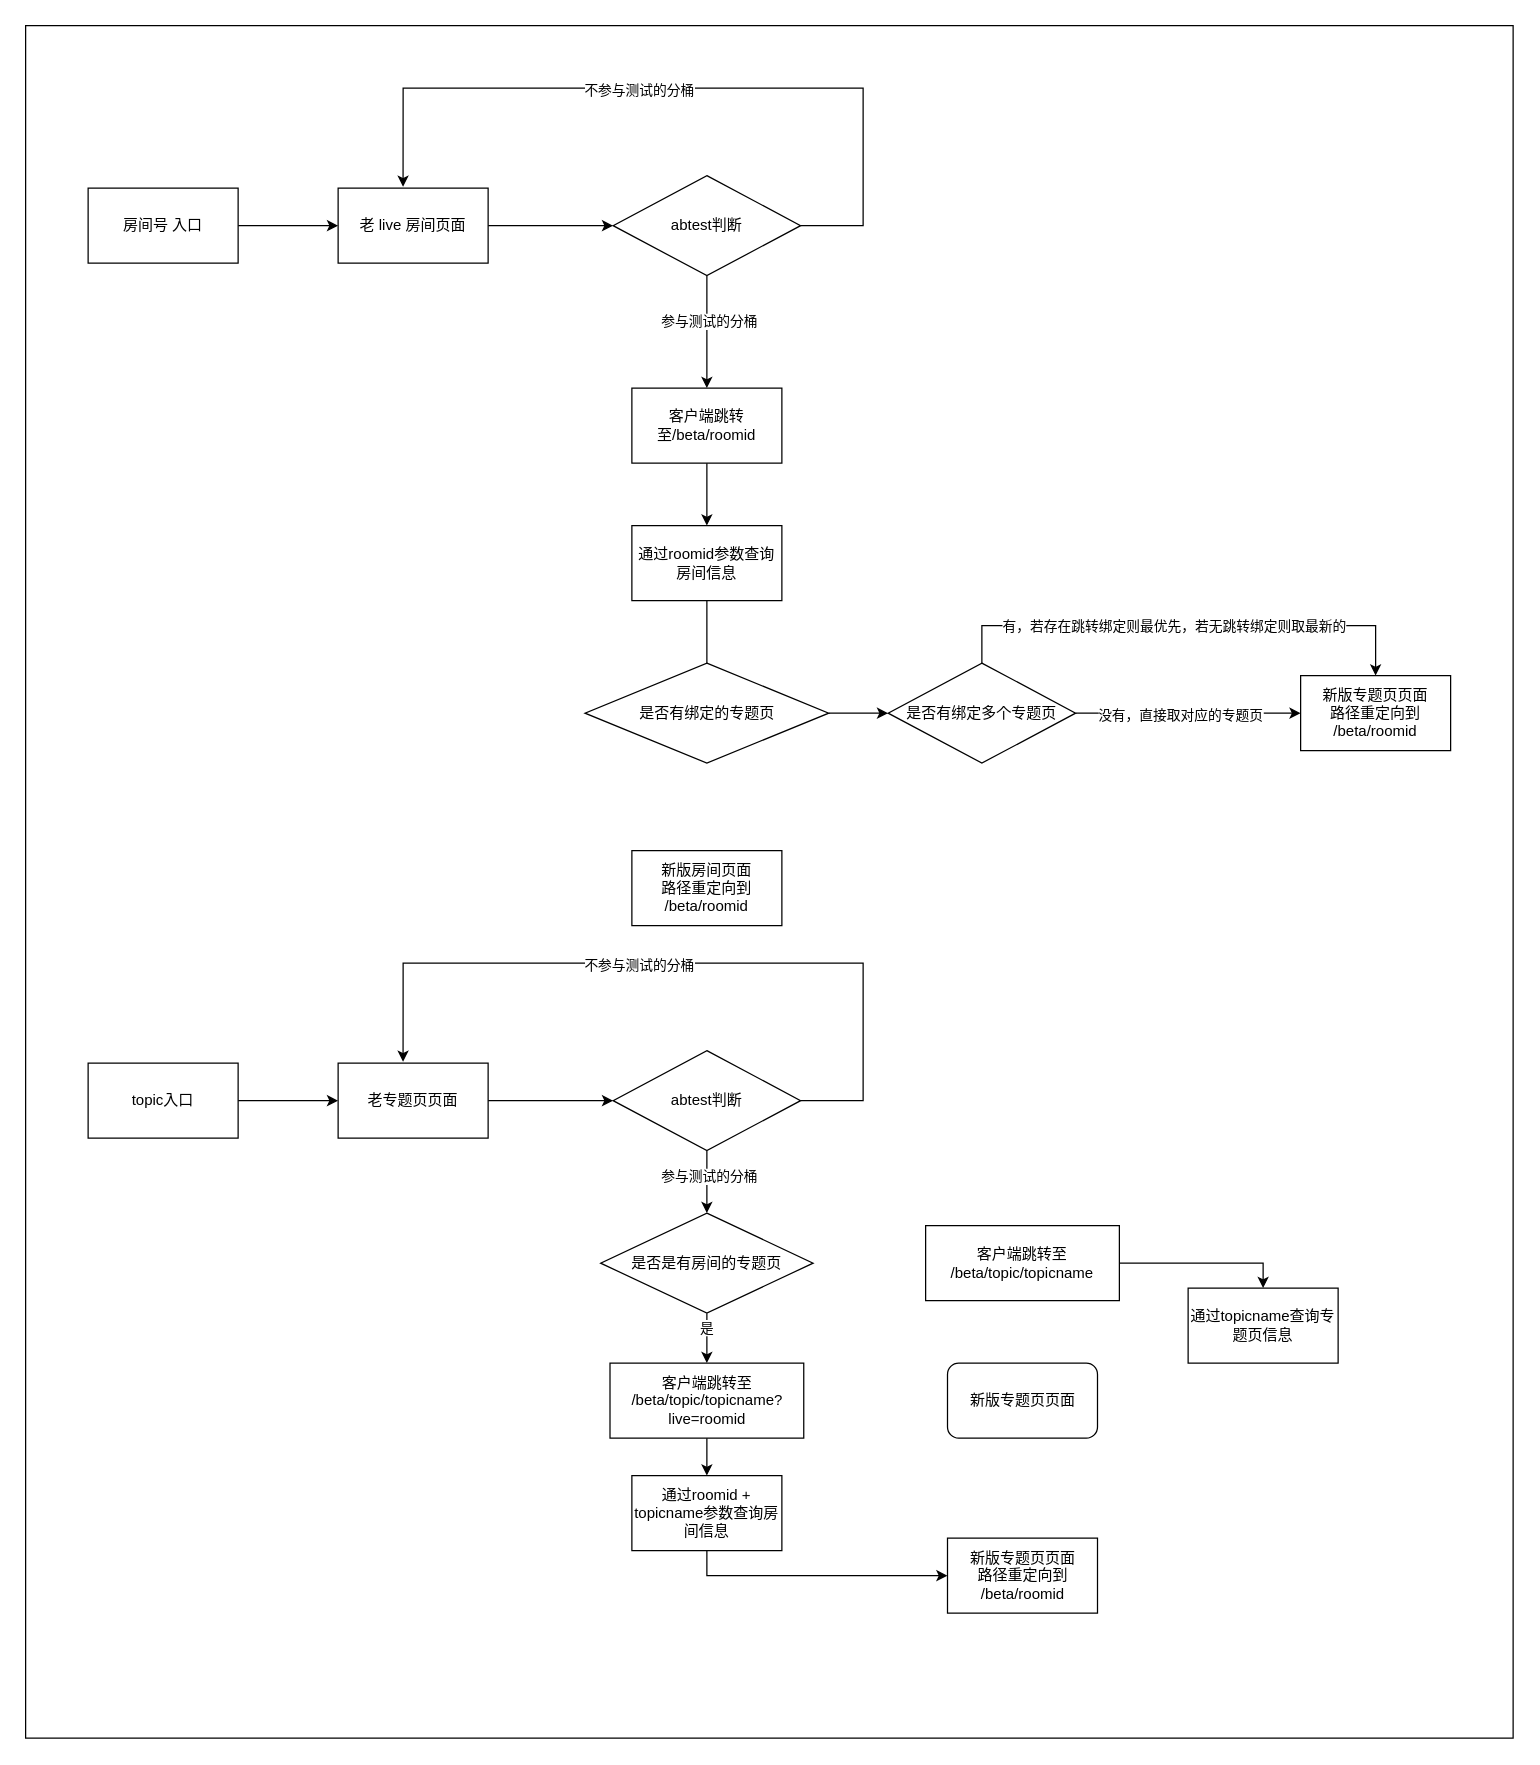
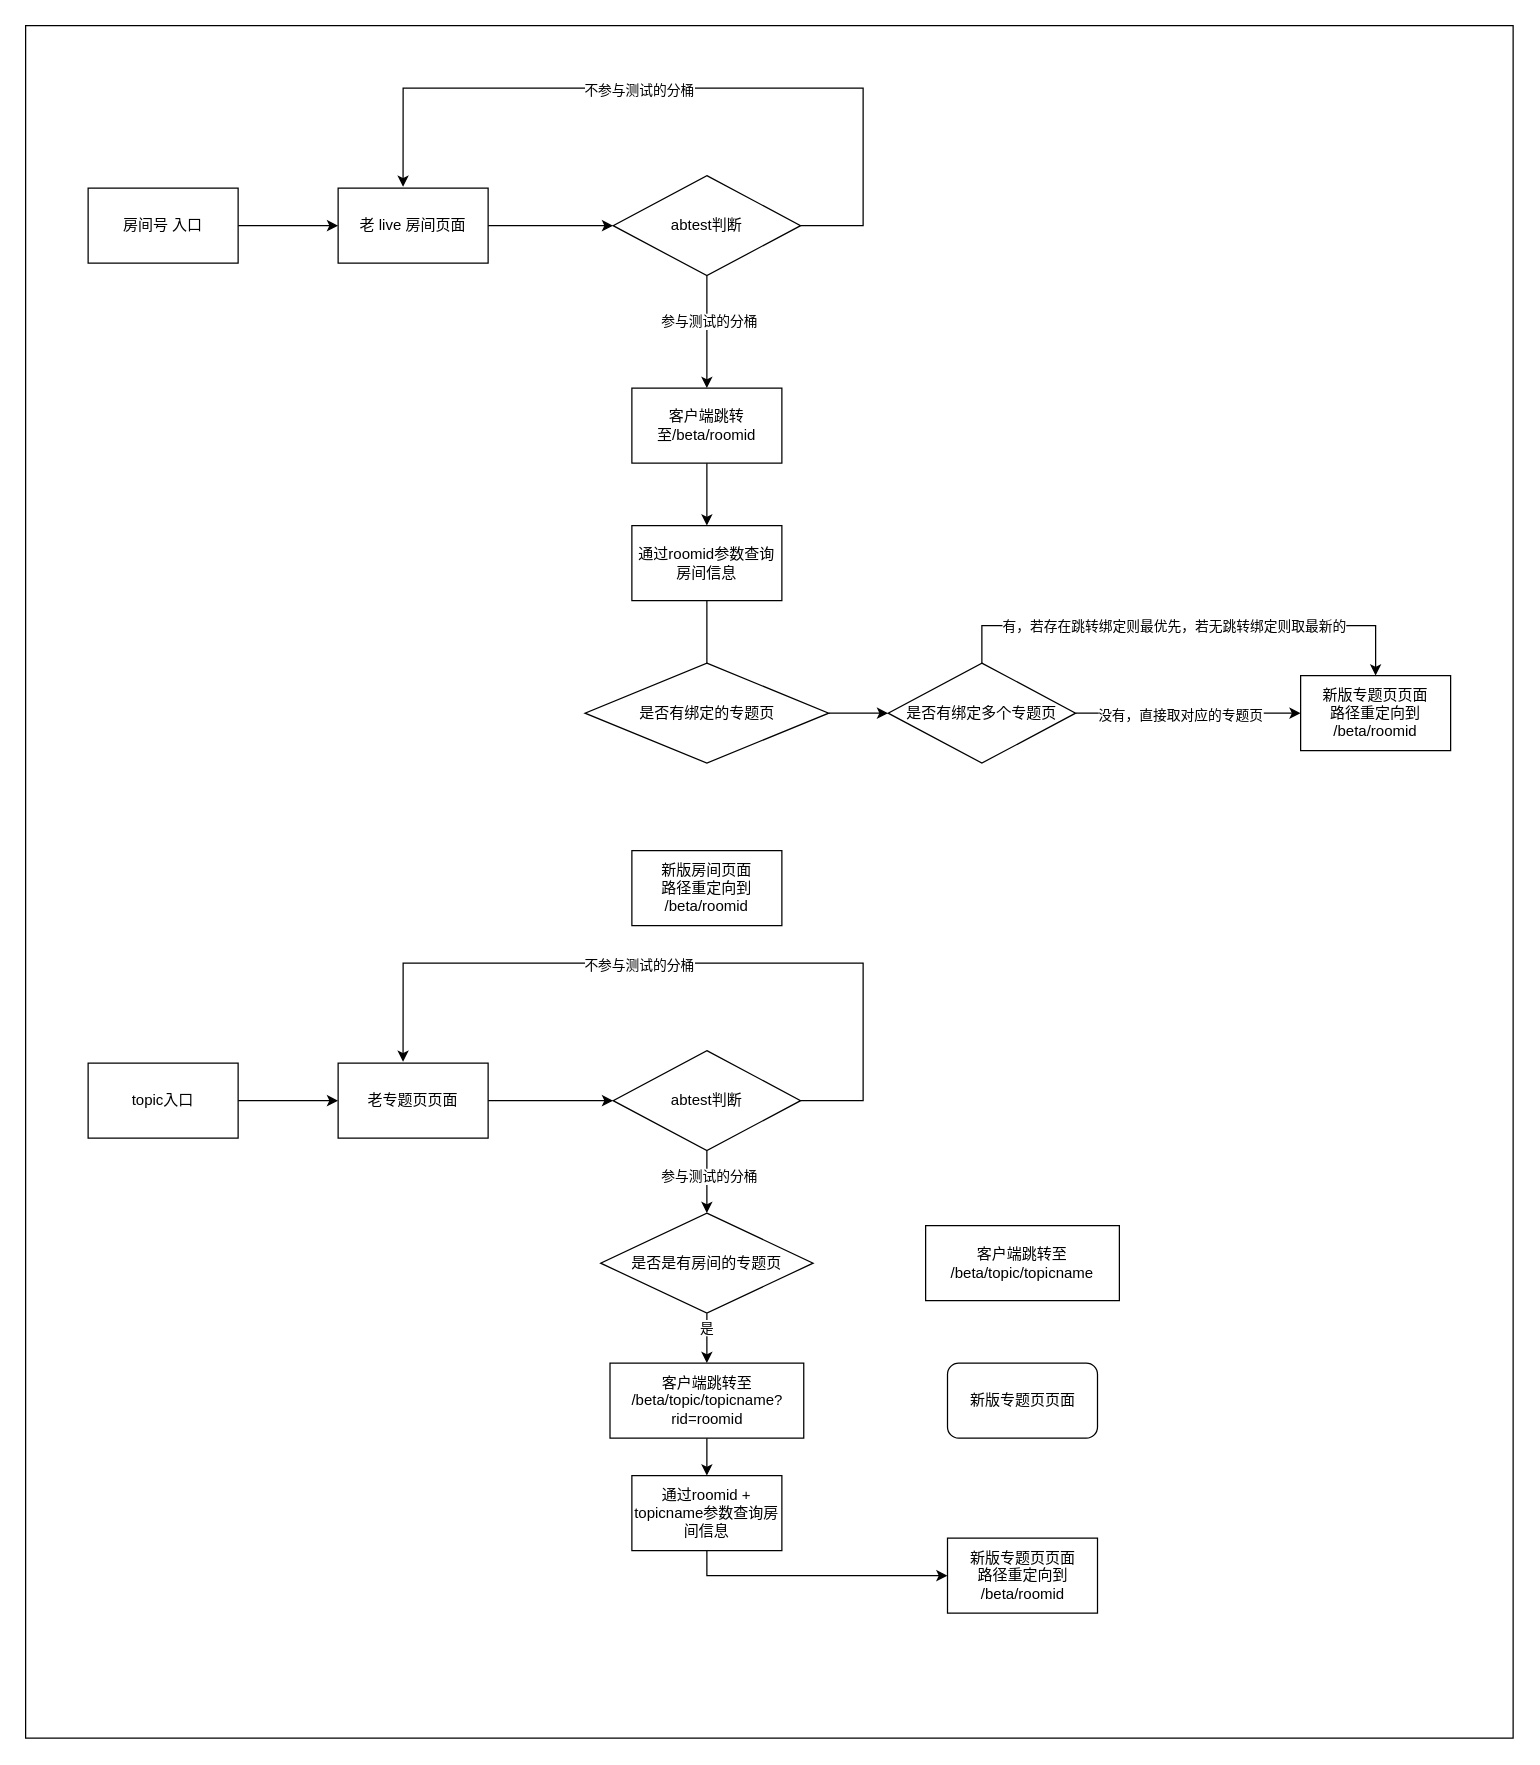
(1200, 1263) -> none
(1263, 1326) -> none
(708, 1401) -> (708, 1401)
